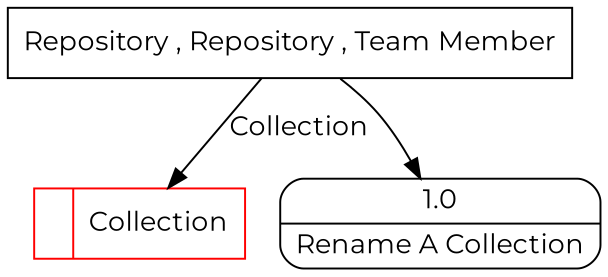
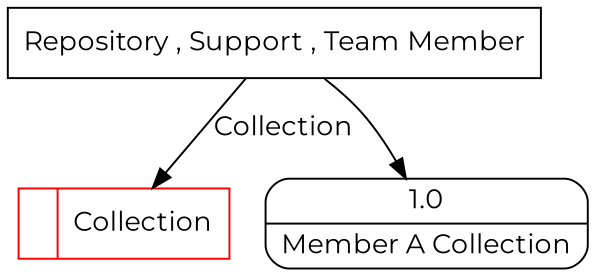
(290, 43) -> (274, 43)
(440, 245) -> (427, 245)
